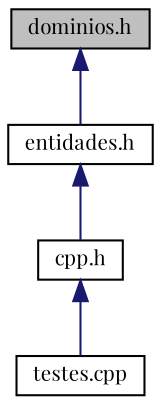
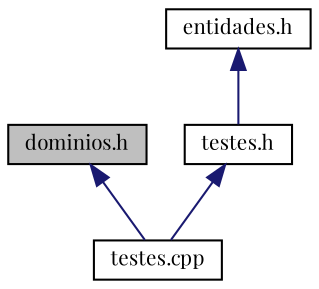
(80, 97) -> (124, 211)
(80, 260) -> (238, 144)
